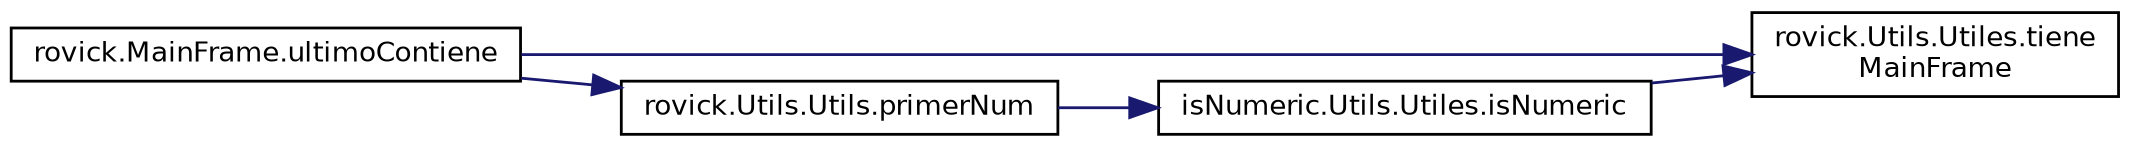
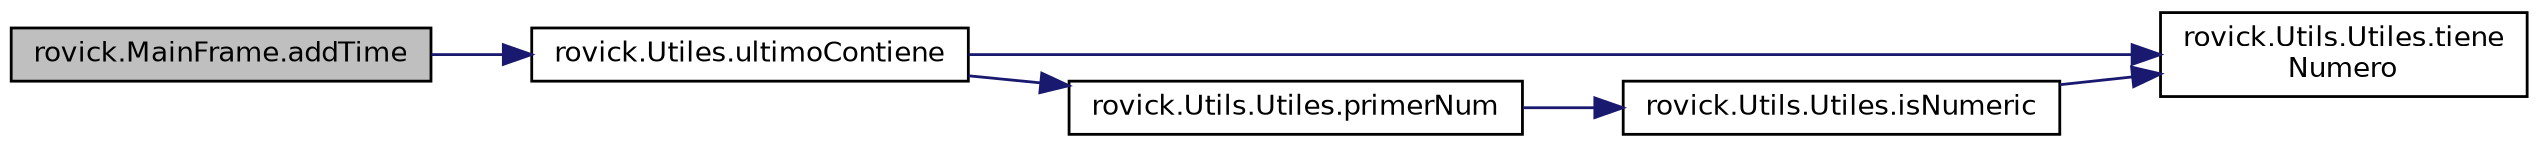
none -> (221, 55)
(266, 55) -> (750, 55)
(1935, 55) -> (2344, 55)
(840, 108) -> (1296, 108)
(1405, 108) -> (1841, 108)
